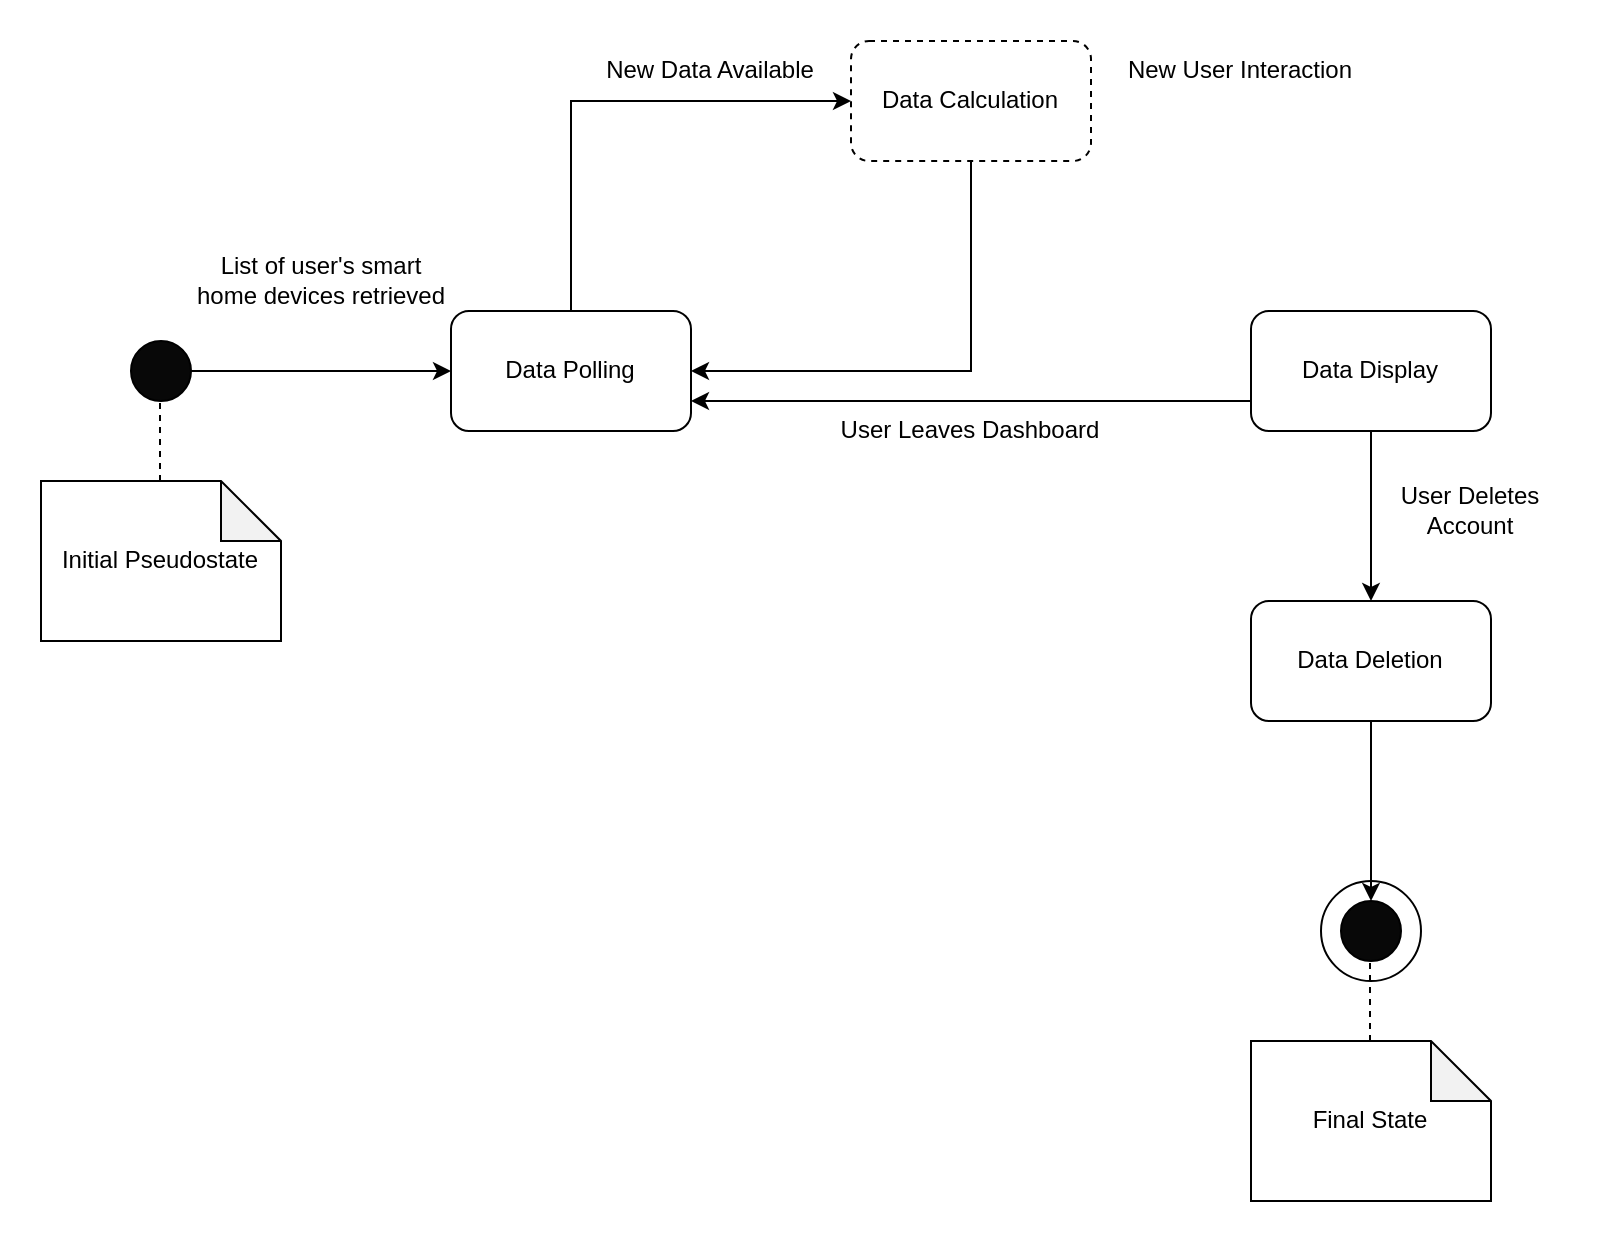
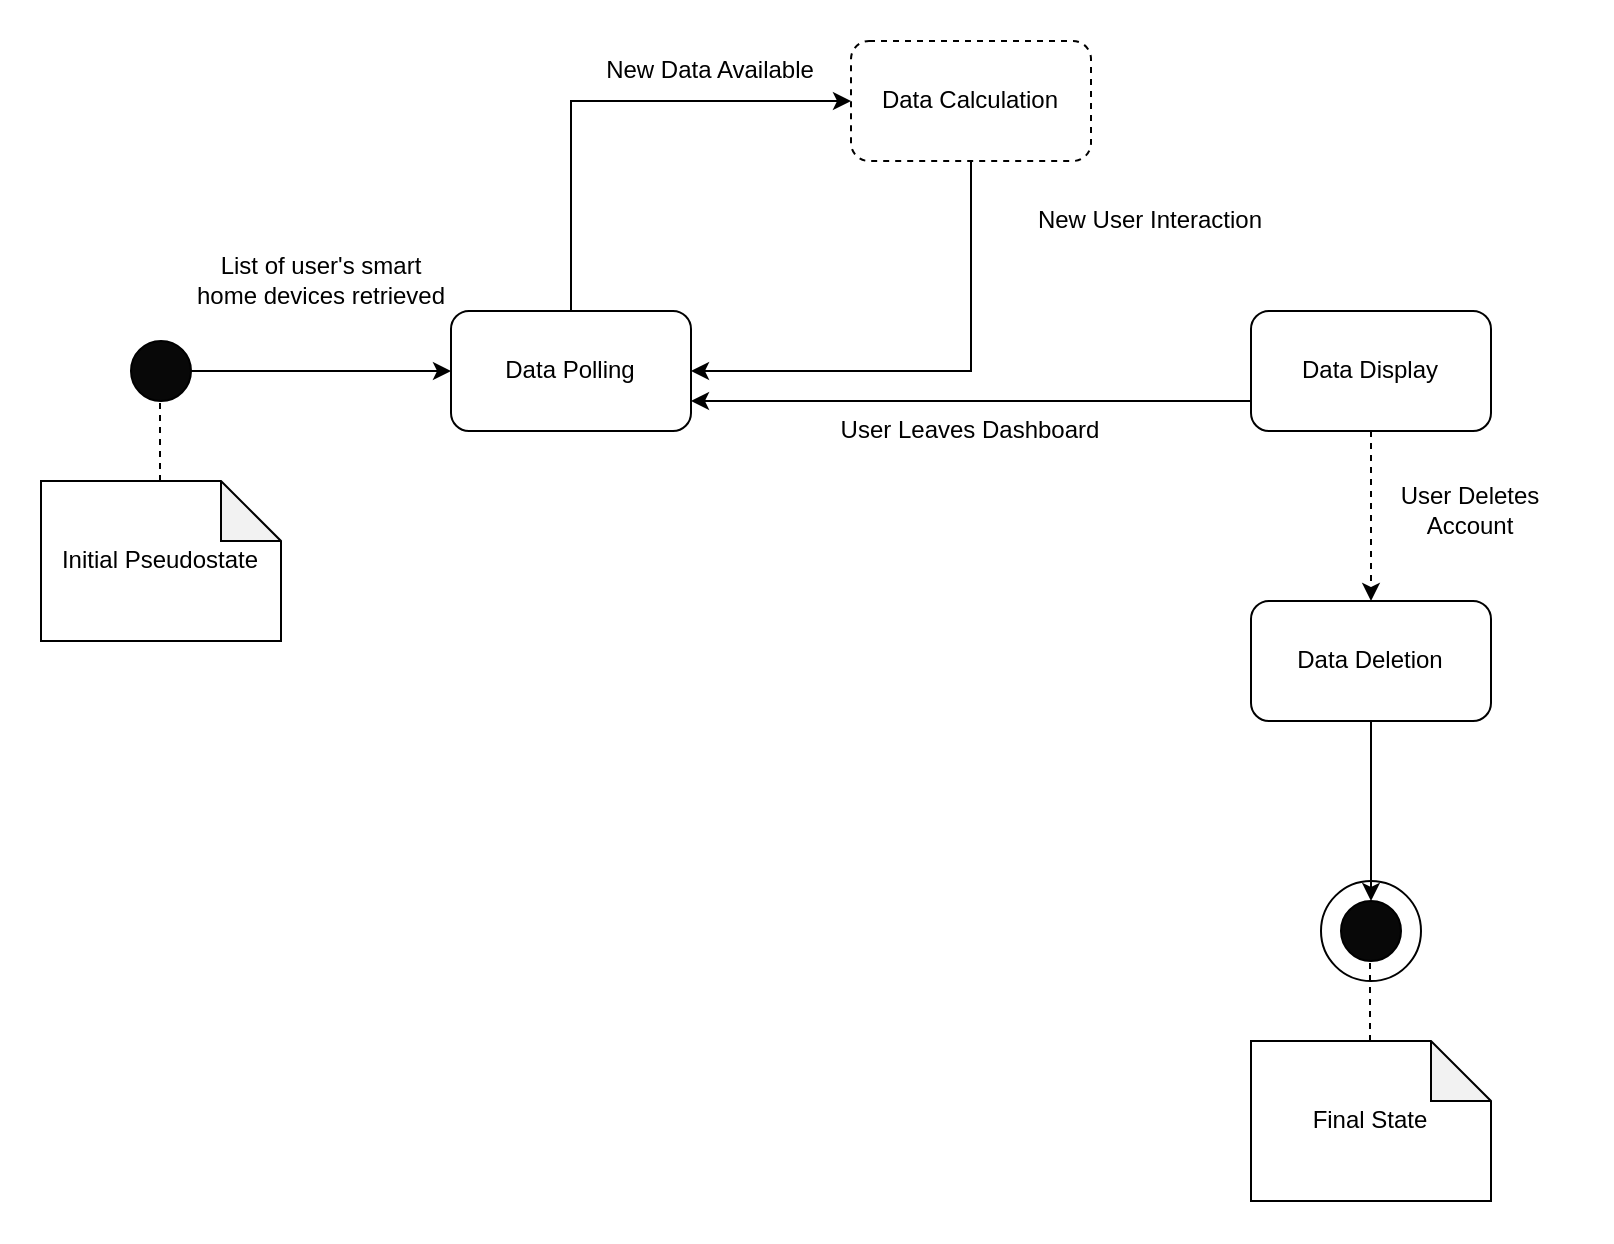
(1241, 71) -> (1151, 221)
(1371, 511) -> (1371, 511)
